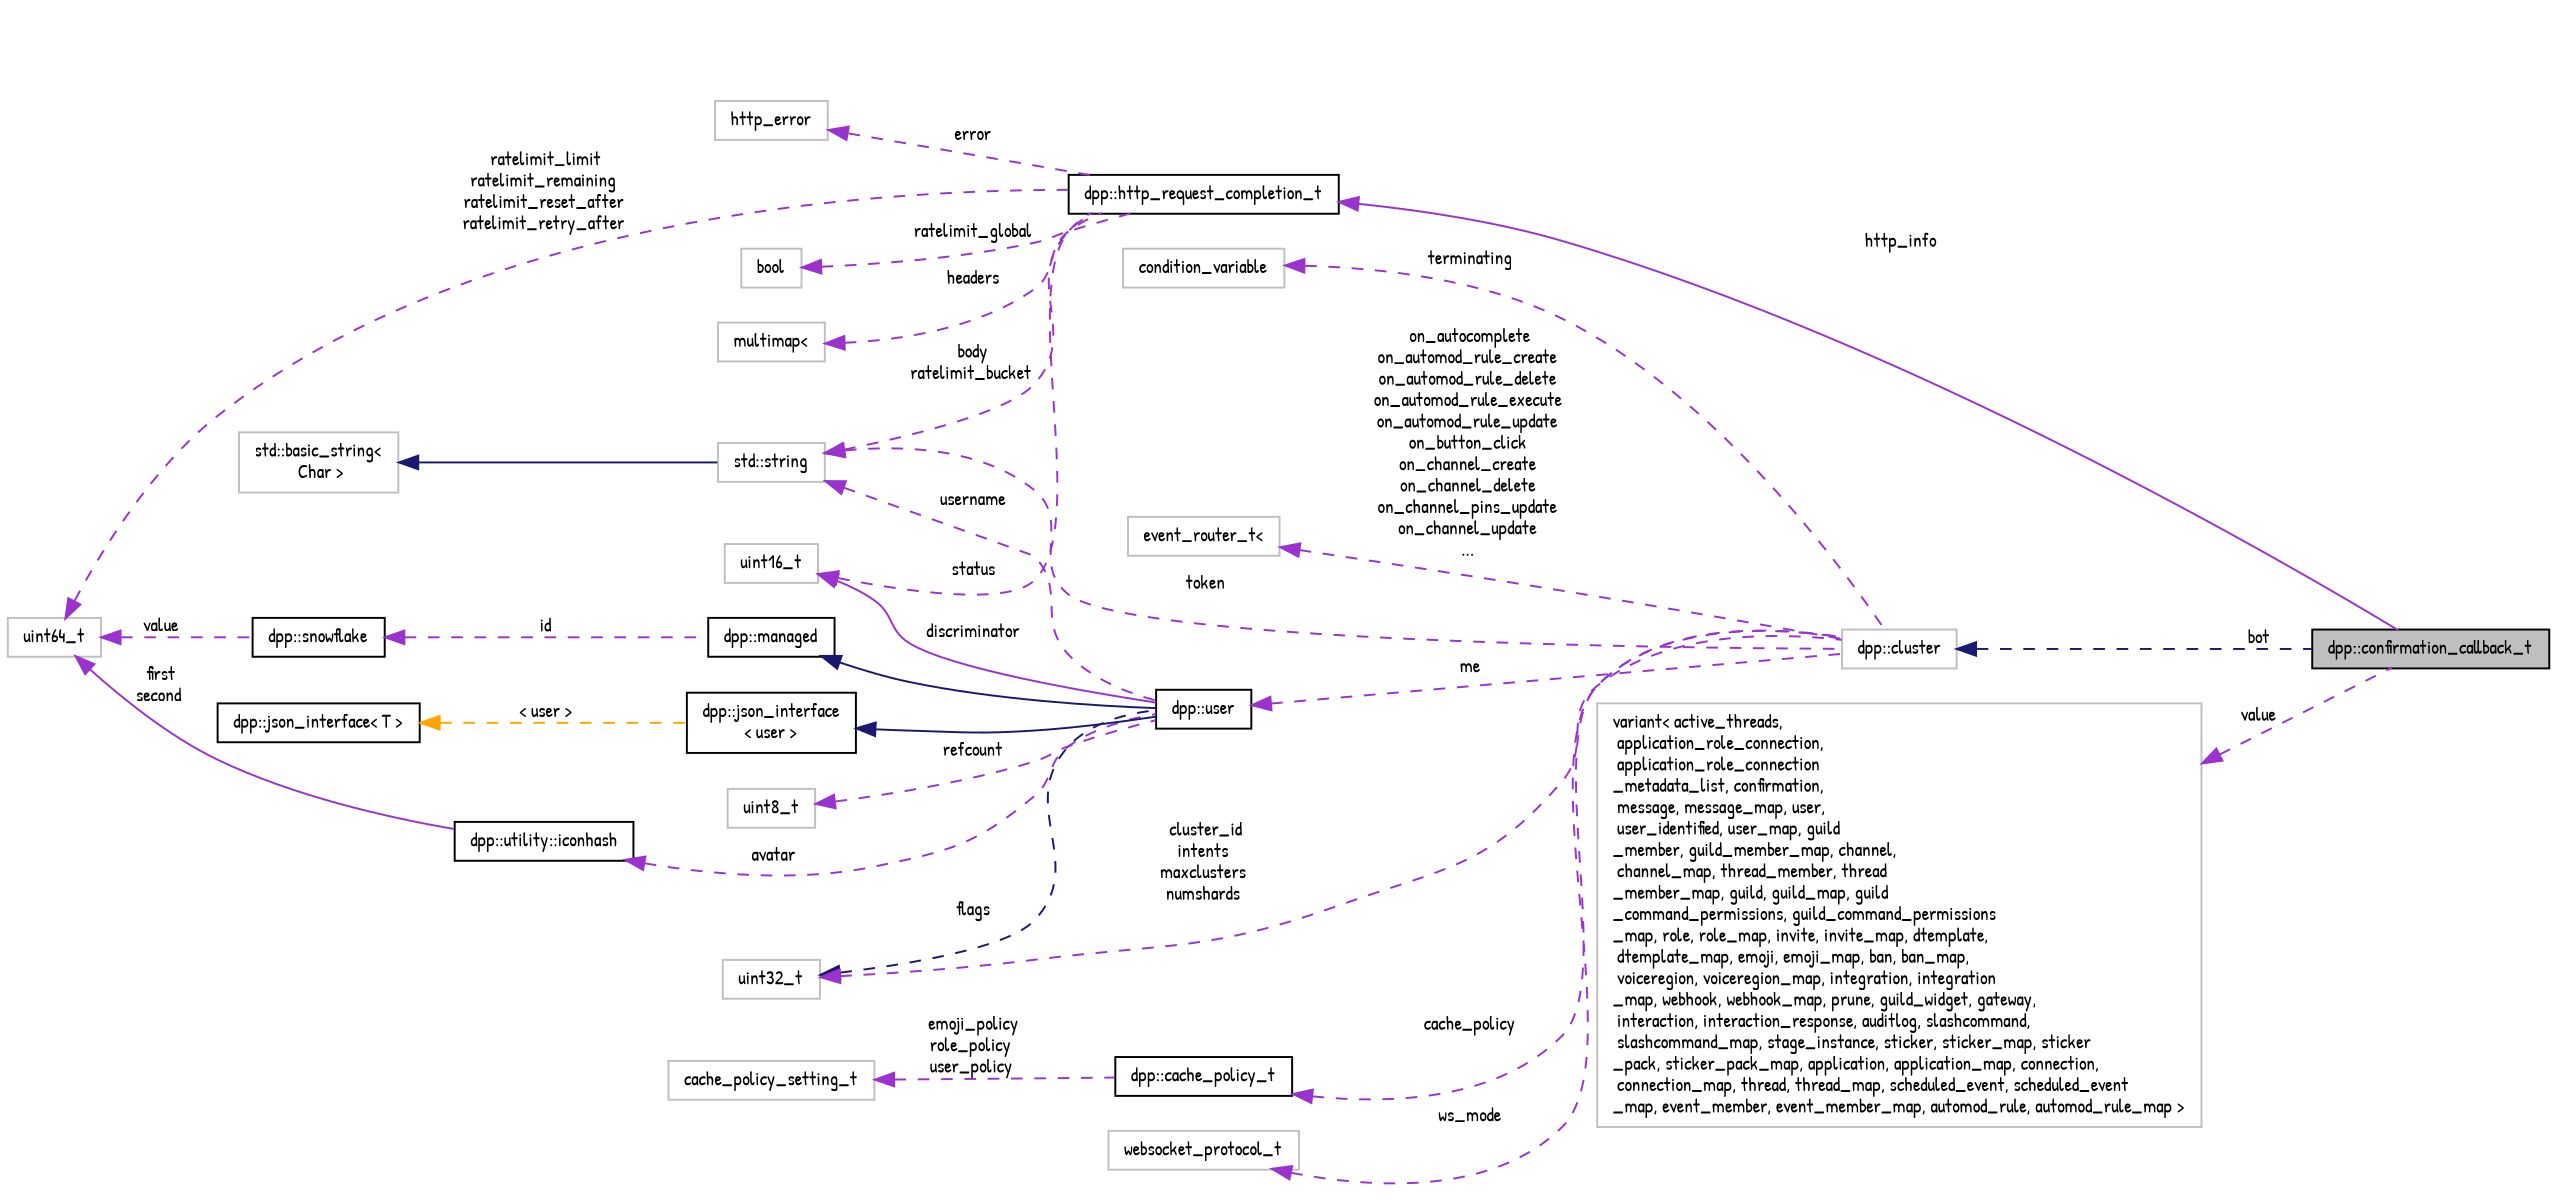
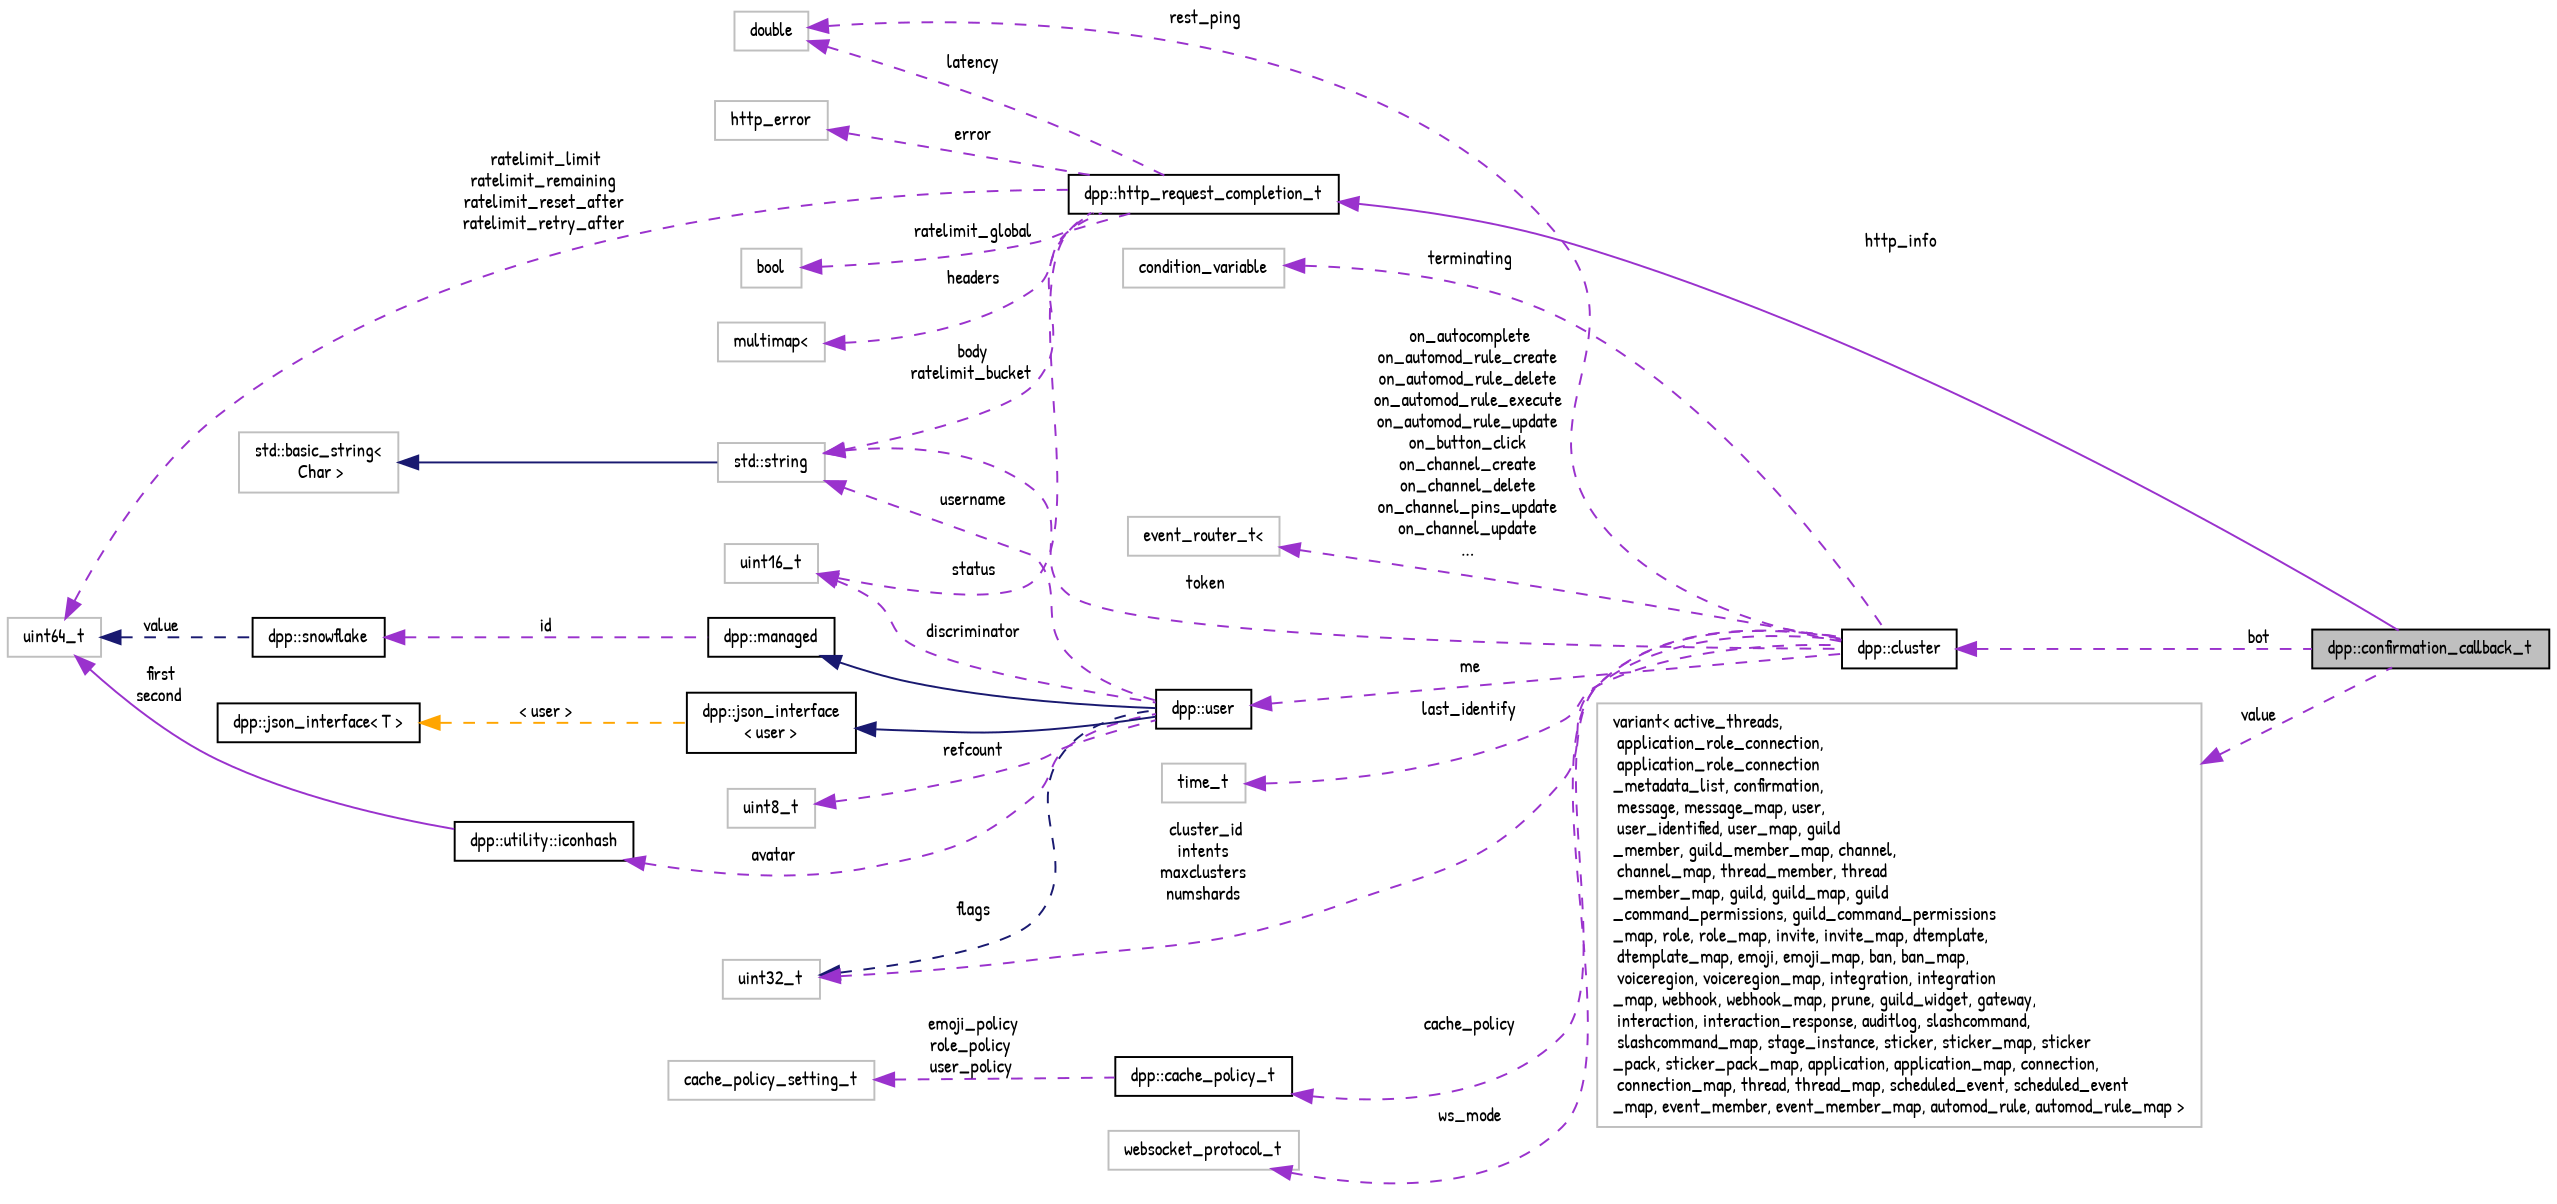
none -> (771, 31)
(187, 637) -> (187, 637)
(1899, 649) -> (1899, 649)
(2144, 649) -> (2144, 649)
(983, 669) -> (983, 669)
none -> (1204, 783)
